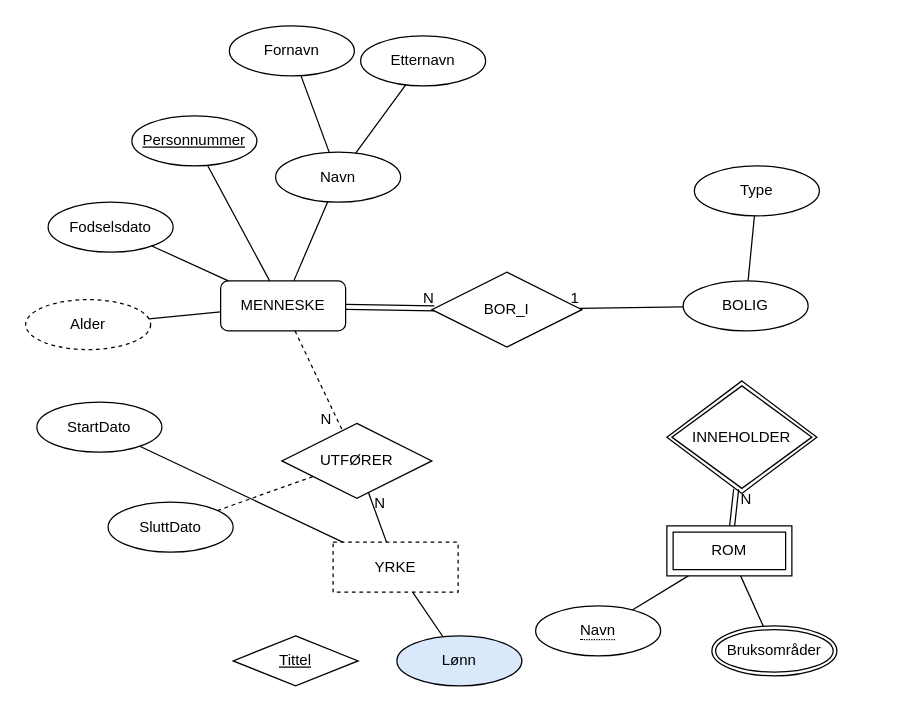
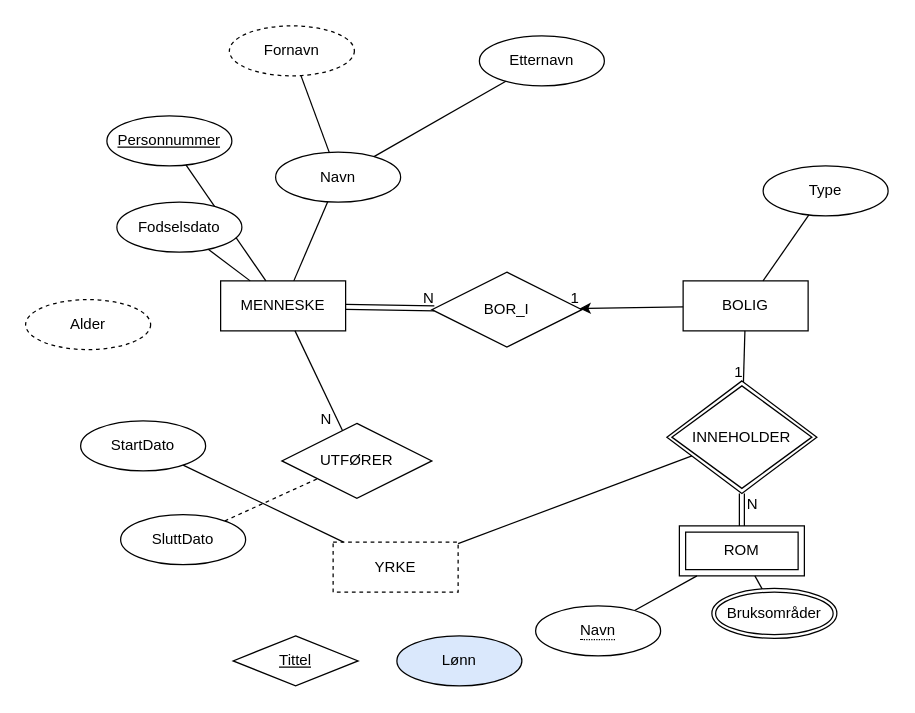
(292, 51) -> (292, 51)
(423, 61) -> (542, 61)
(194, 141) -> (169, 141)
(757, 191) -> (826, 191)
(111, 227) -> (179, 227)
(283, 306) -> (283, 306)
(746, 306) -> (746, 306)
(585, 308) -> (589, 308)
(185, 315) -> none
none -> (744, 356)
(319, 380) -> (319, 380)
(99, 427) -> (143, 446)
(377, 517) -> none
(171, 527) -> (183, 539)
(729, 551) -> (742, 551)
(428, 614) -> (575, 500)
(774, 651) -> (774, 613)
